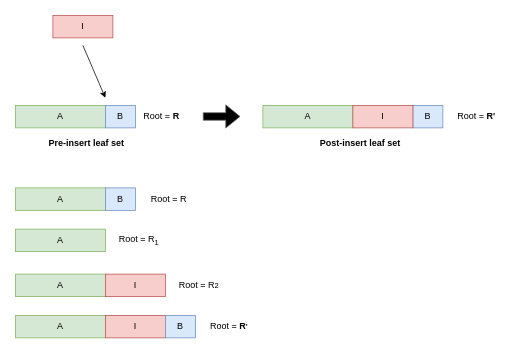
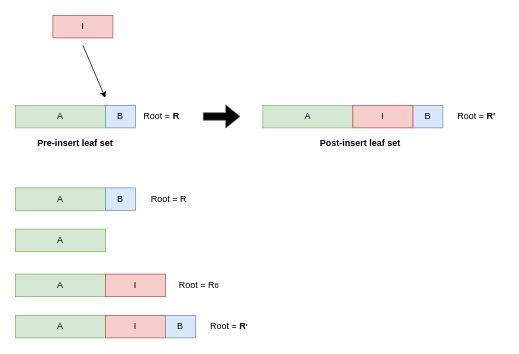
(87, 143) -> (75, 143)
(139, 240) -> none
(199, 285) -> (199, 285)
